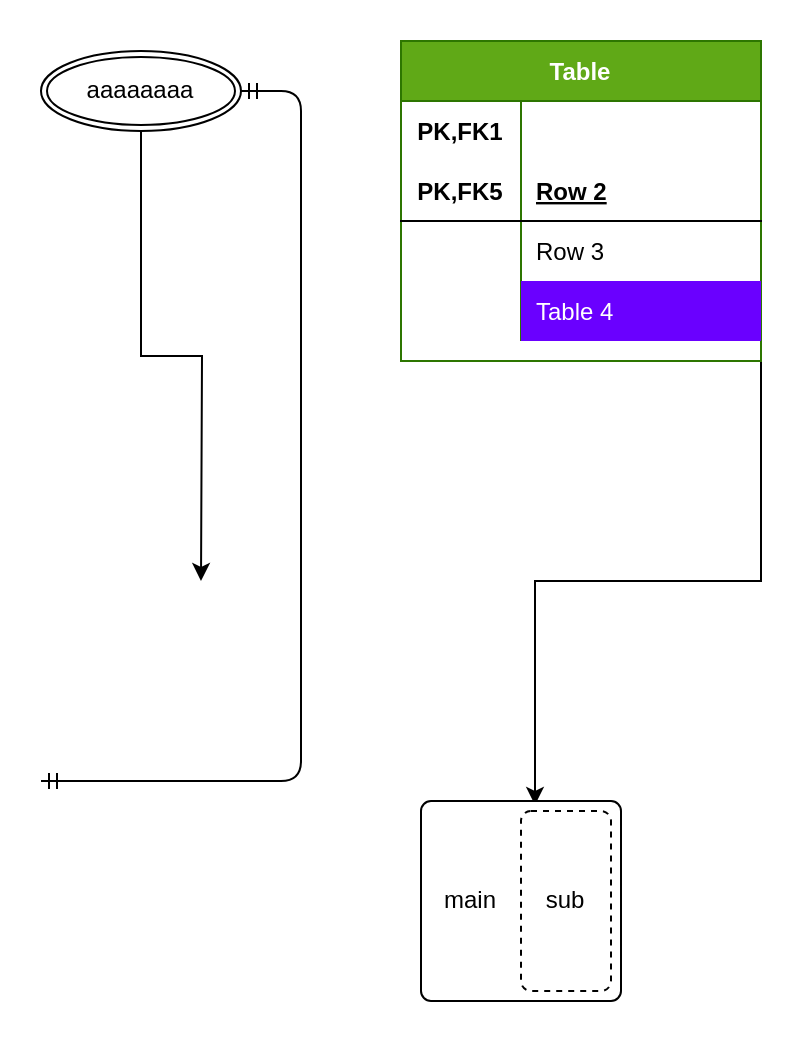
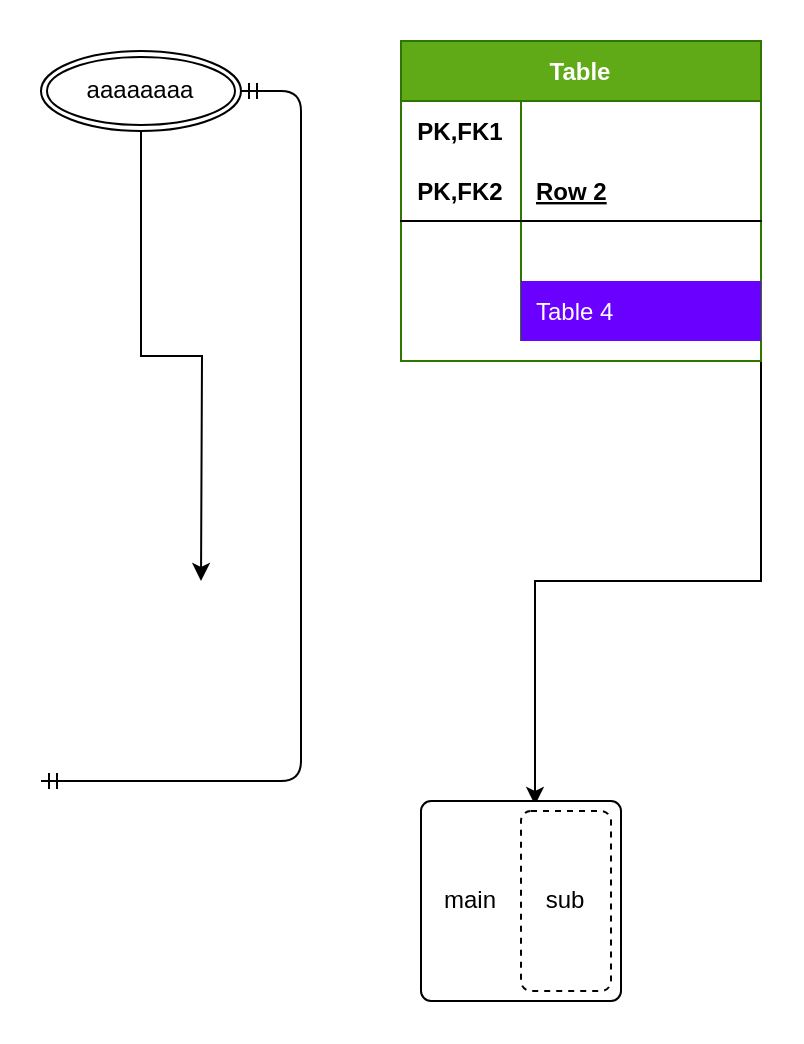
(460, 192) -> (460, 192)
(641, 251) -> none
